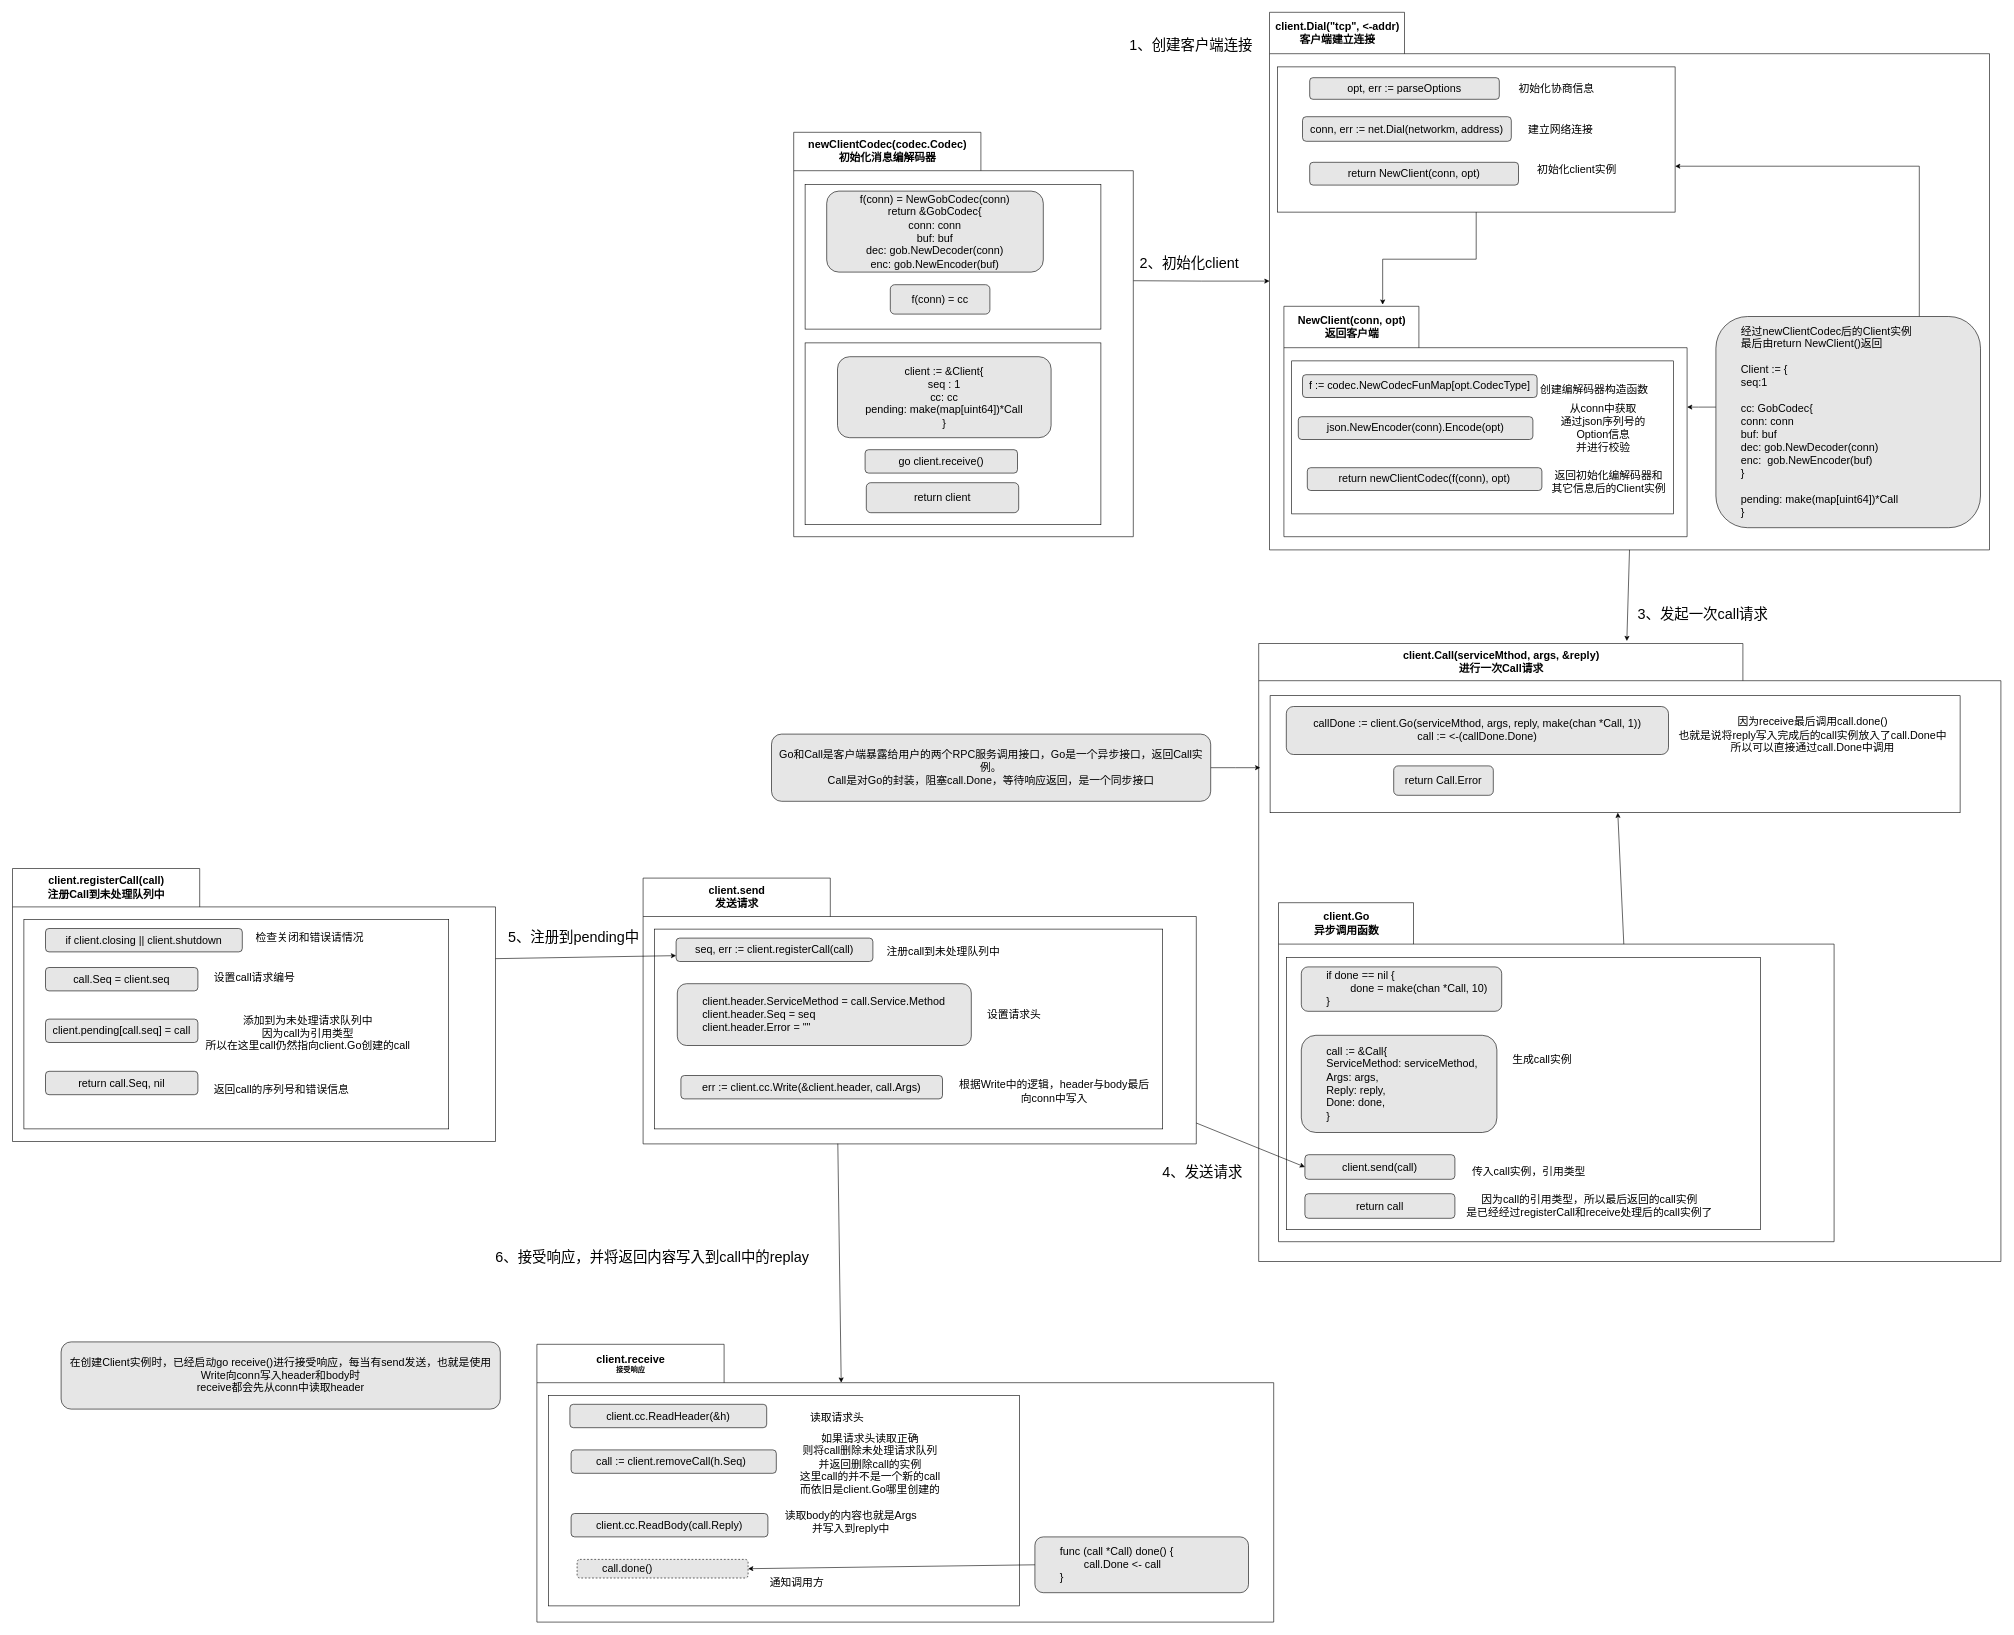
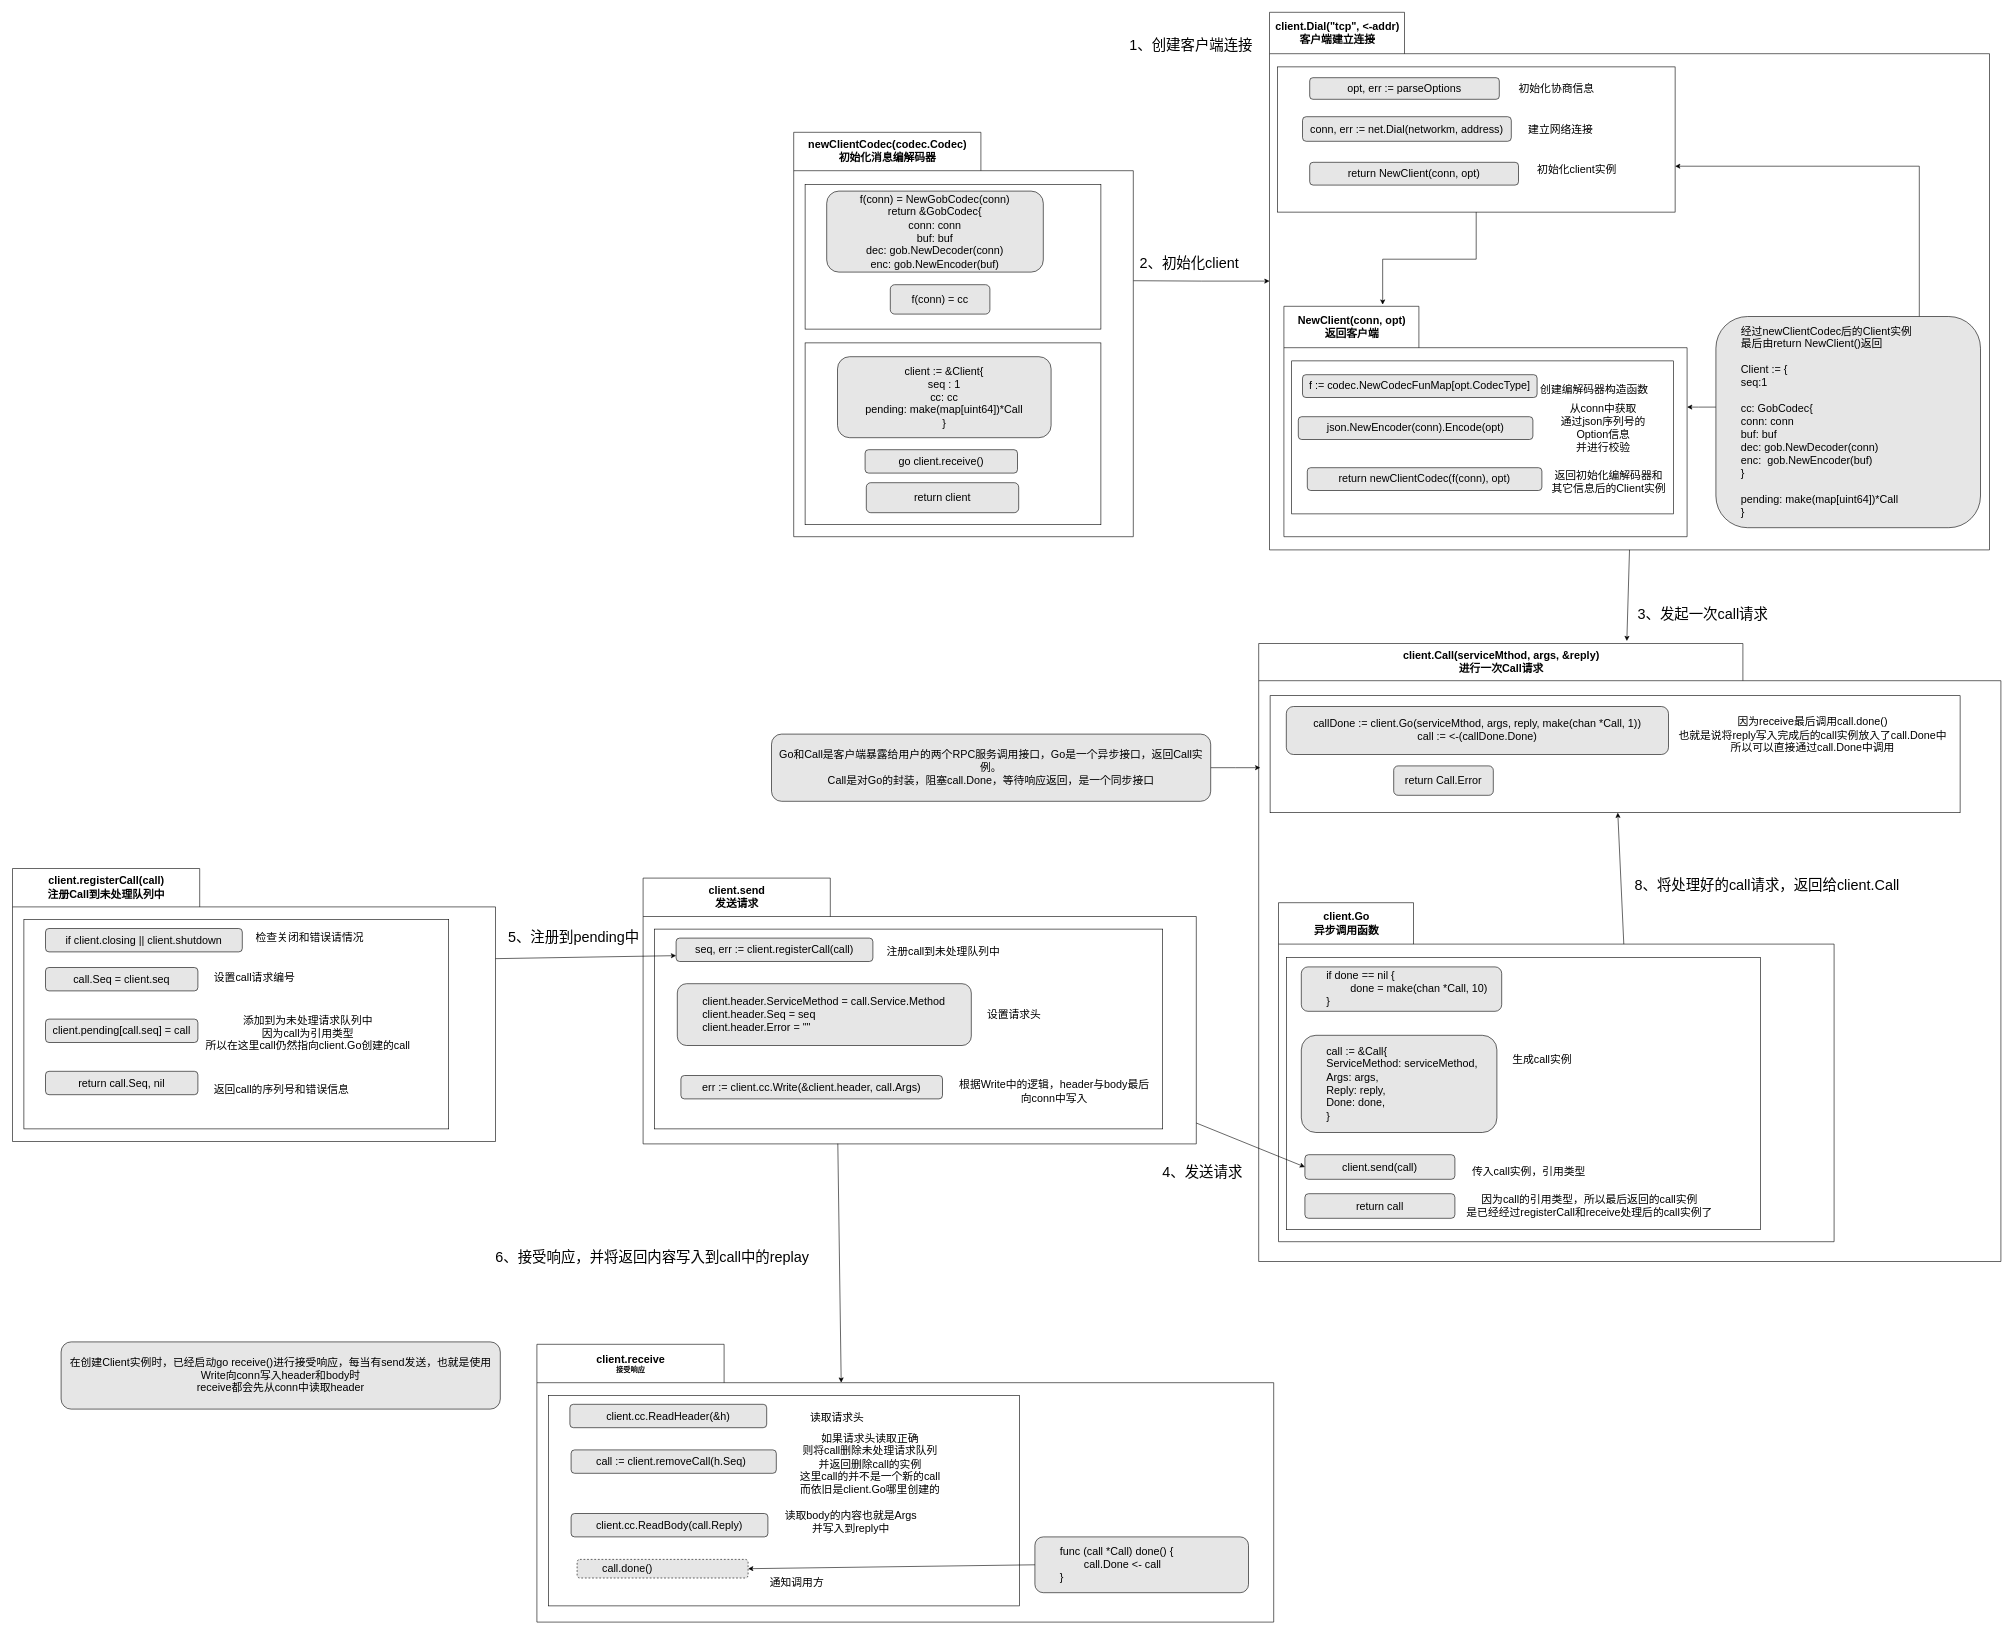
none -> (1766, 886)
